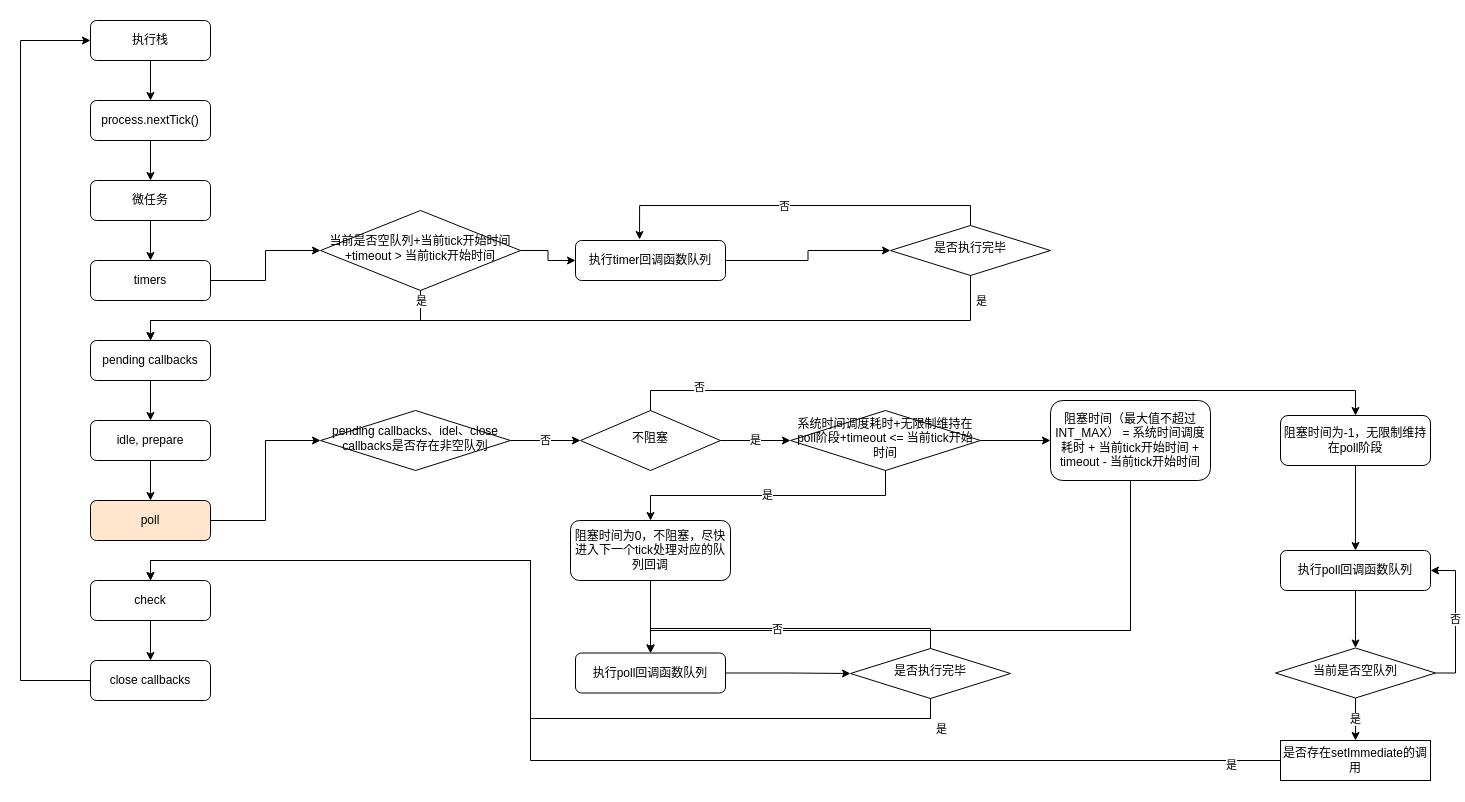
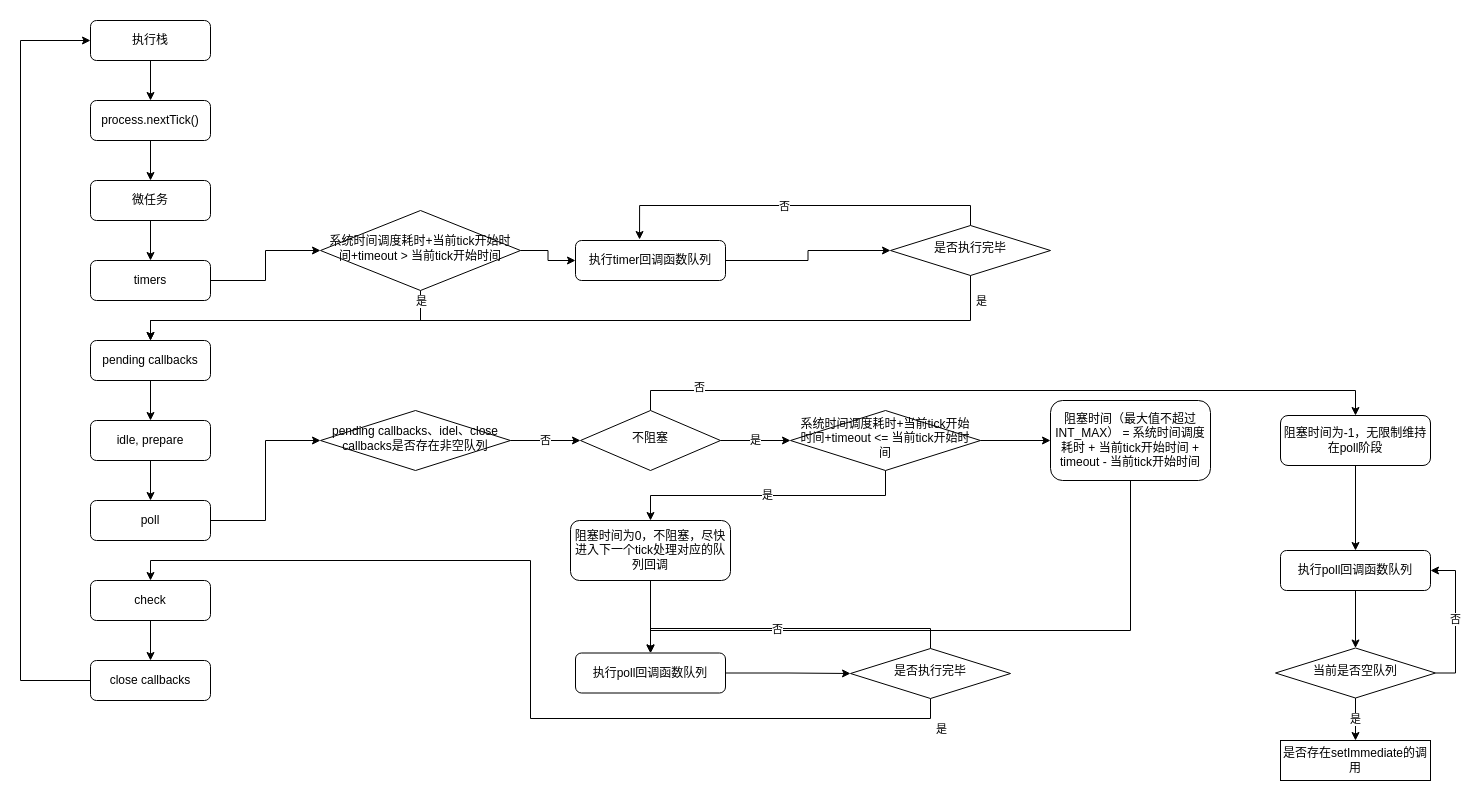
(421, 249) -> (421, 249)
(886, 439) -> (886, 439)
(151, 521) -> (151, 521)
(886, 761) -> none
